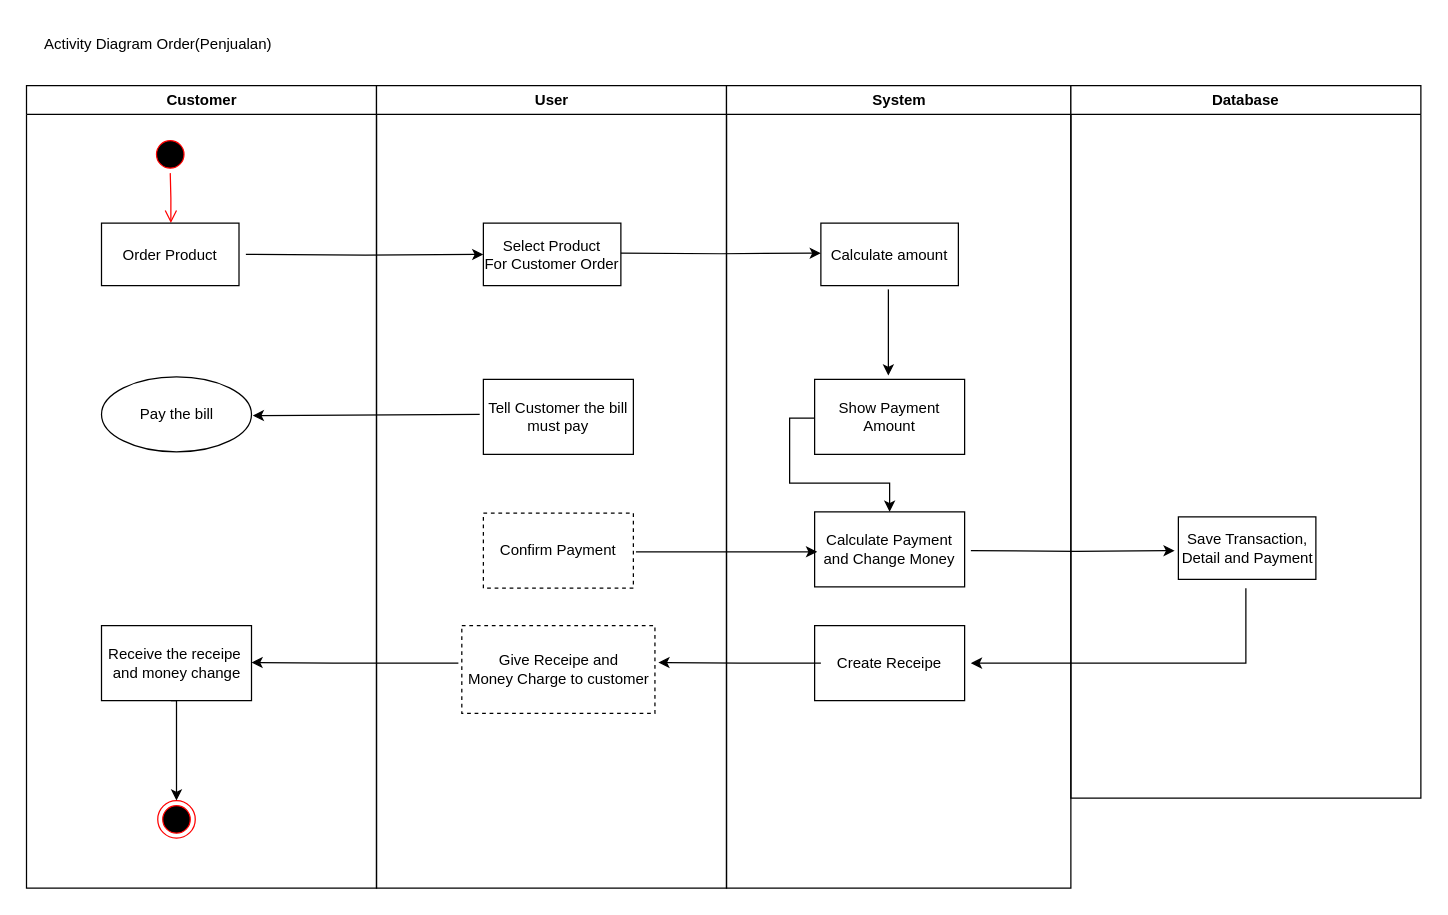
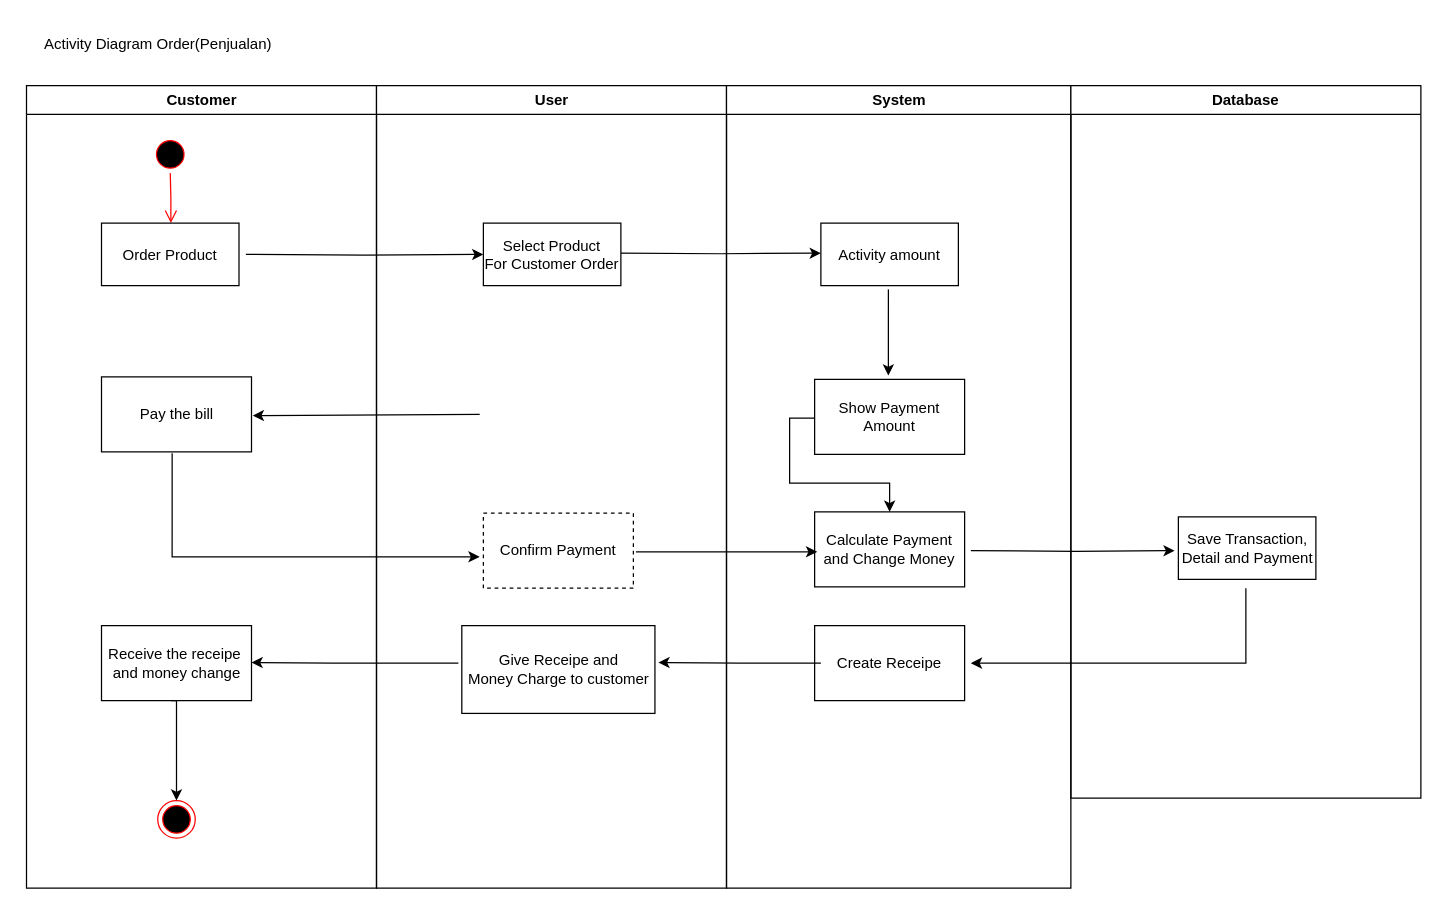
(889, 255) -> (889, 255)
(176, 414) -> (176, 414)
(558, 417) -> none
none -> (270, 557)
(558, 670) -> (558, 670)
